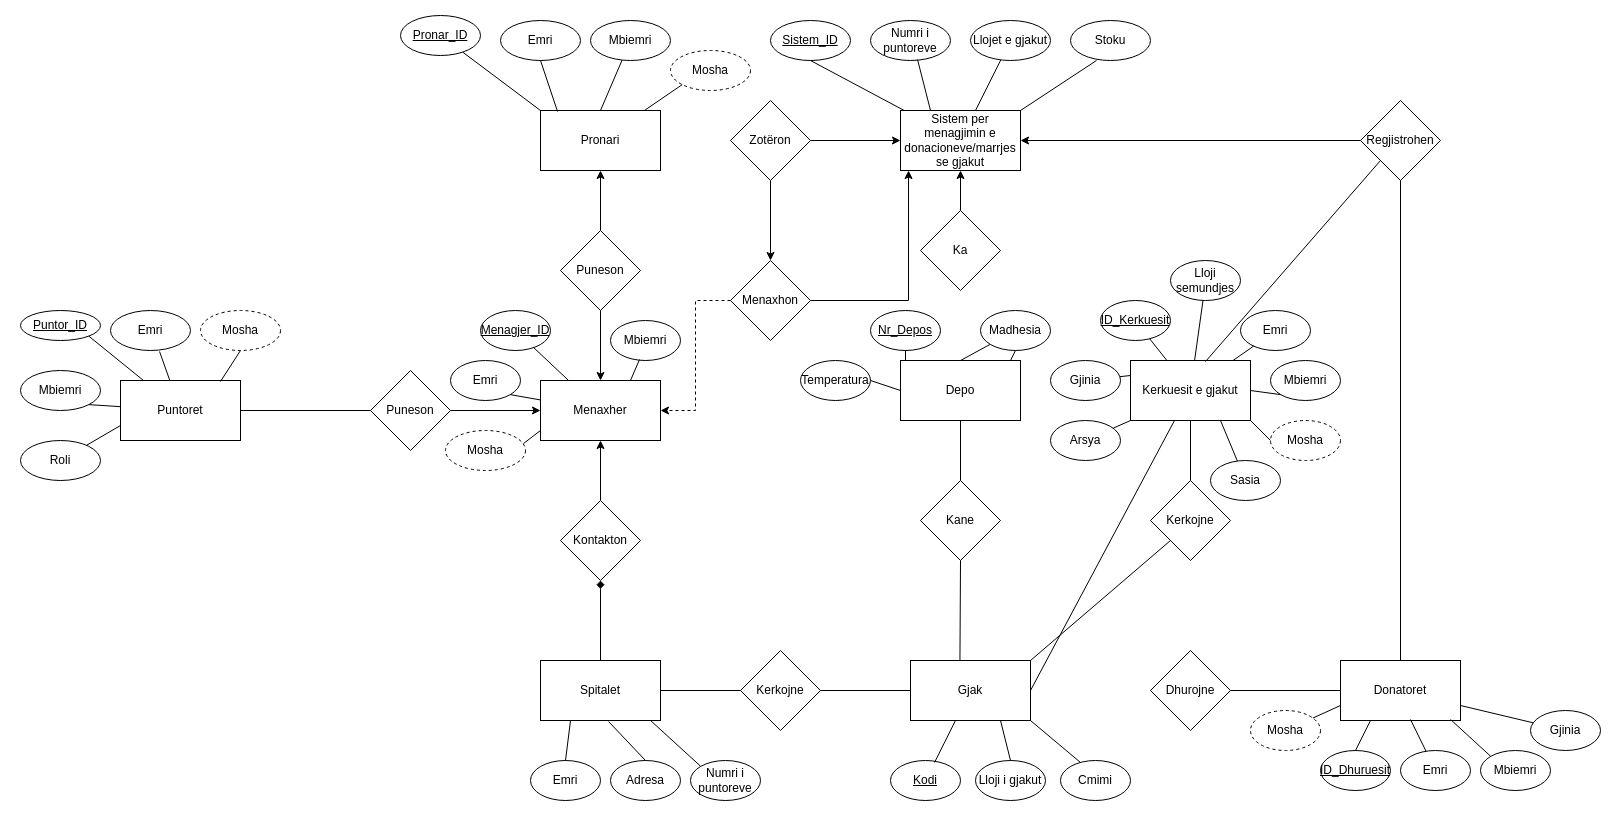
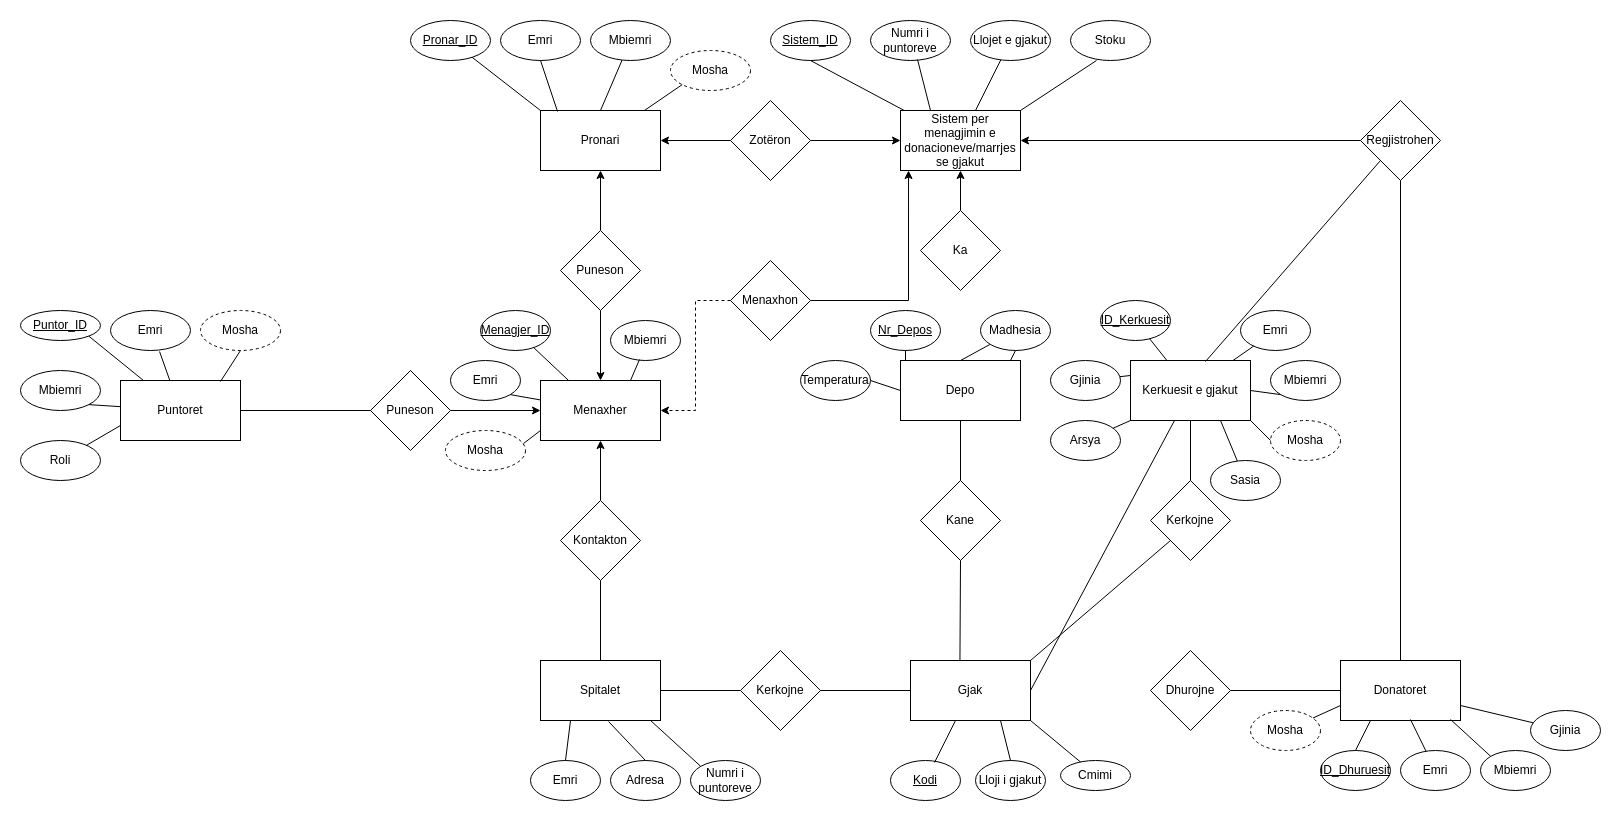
(441, 36) -> (451, 41)
(771, 217) -> (699, 141)
(1206, 281) -> none
(1199, 330) -> none
(601, 589) -> (601, 585)
(1096, 781) -> (1096, 776)
